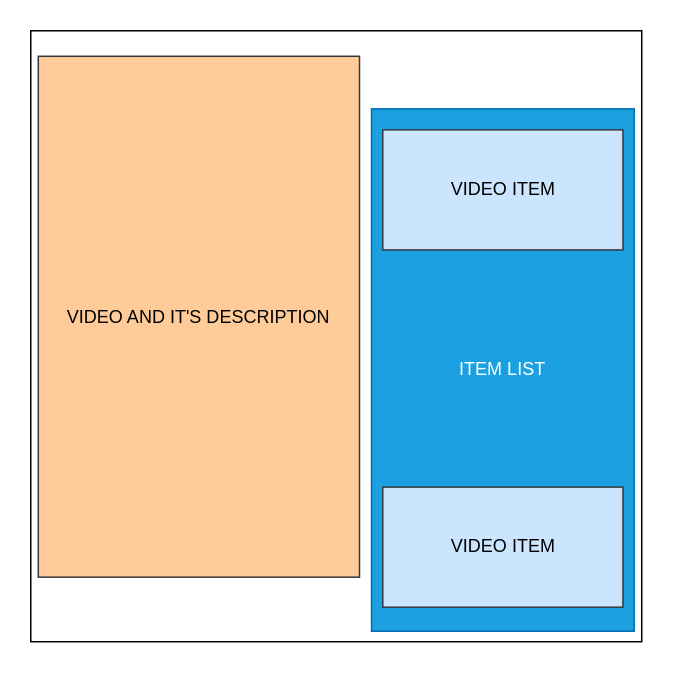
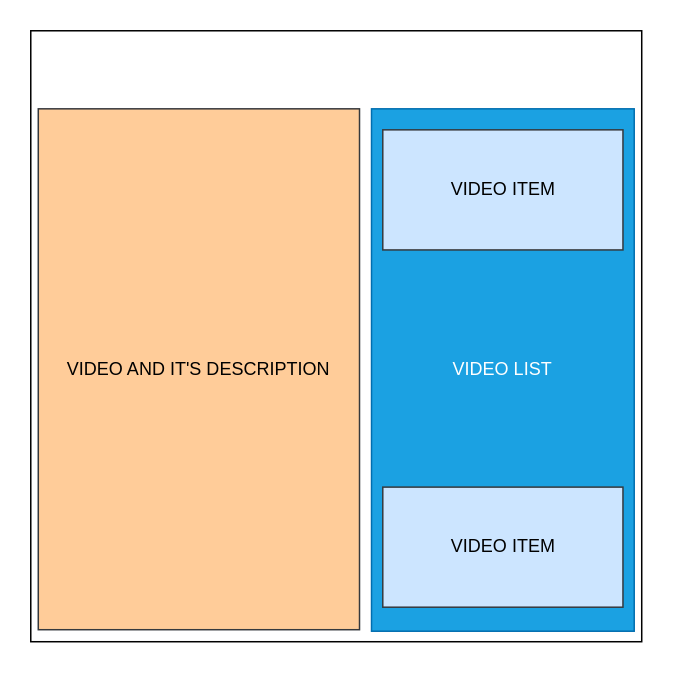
(199, 317) -> (199, 369)
(503, 370) -> (503, 370)
